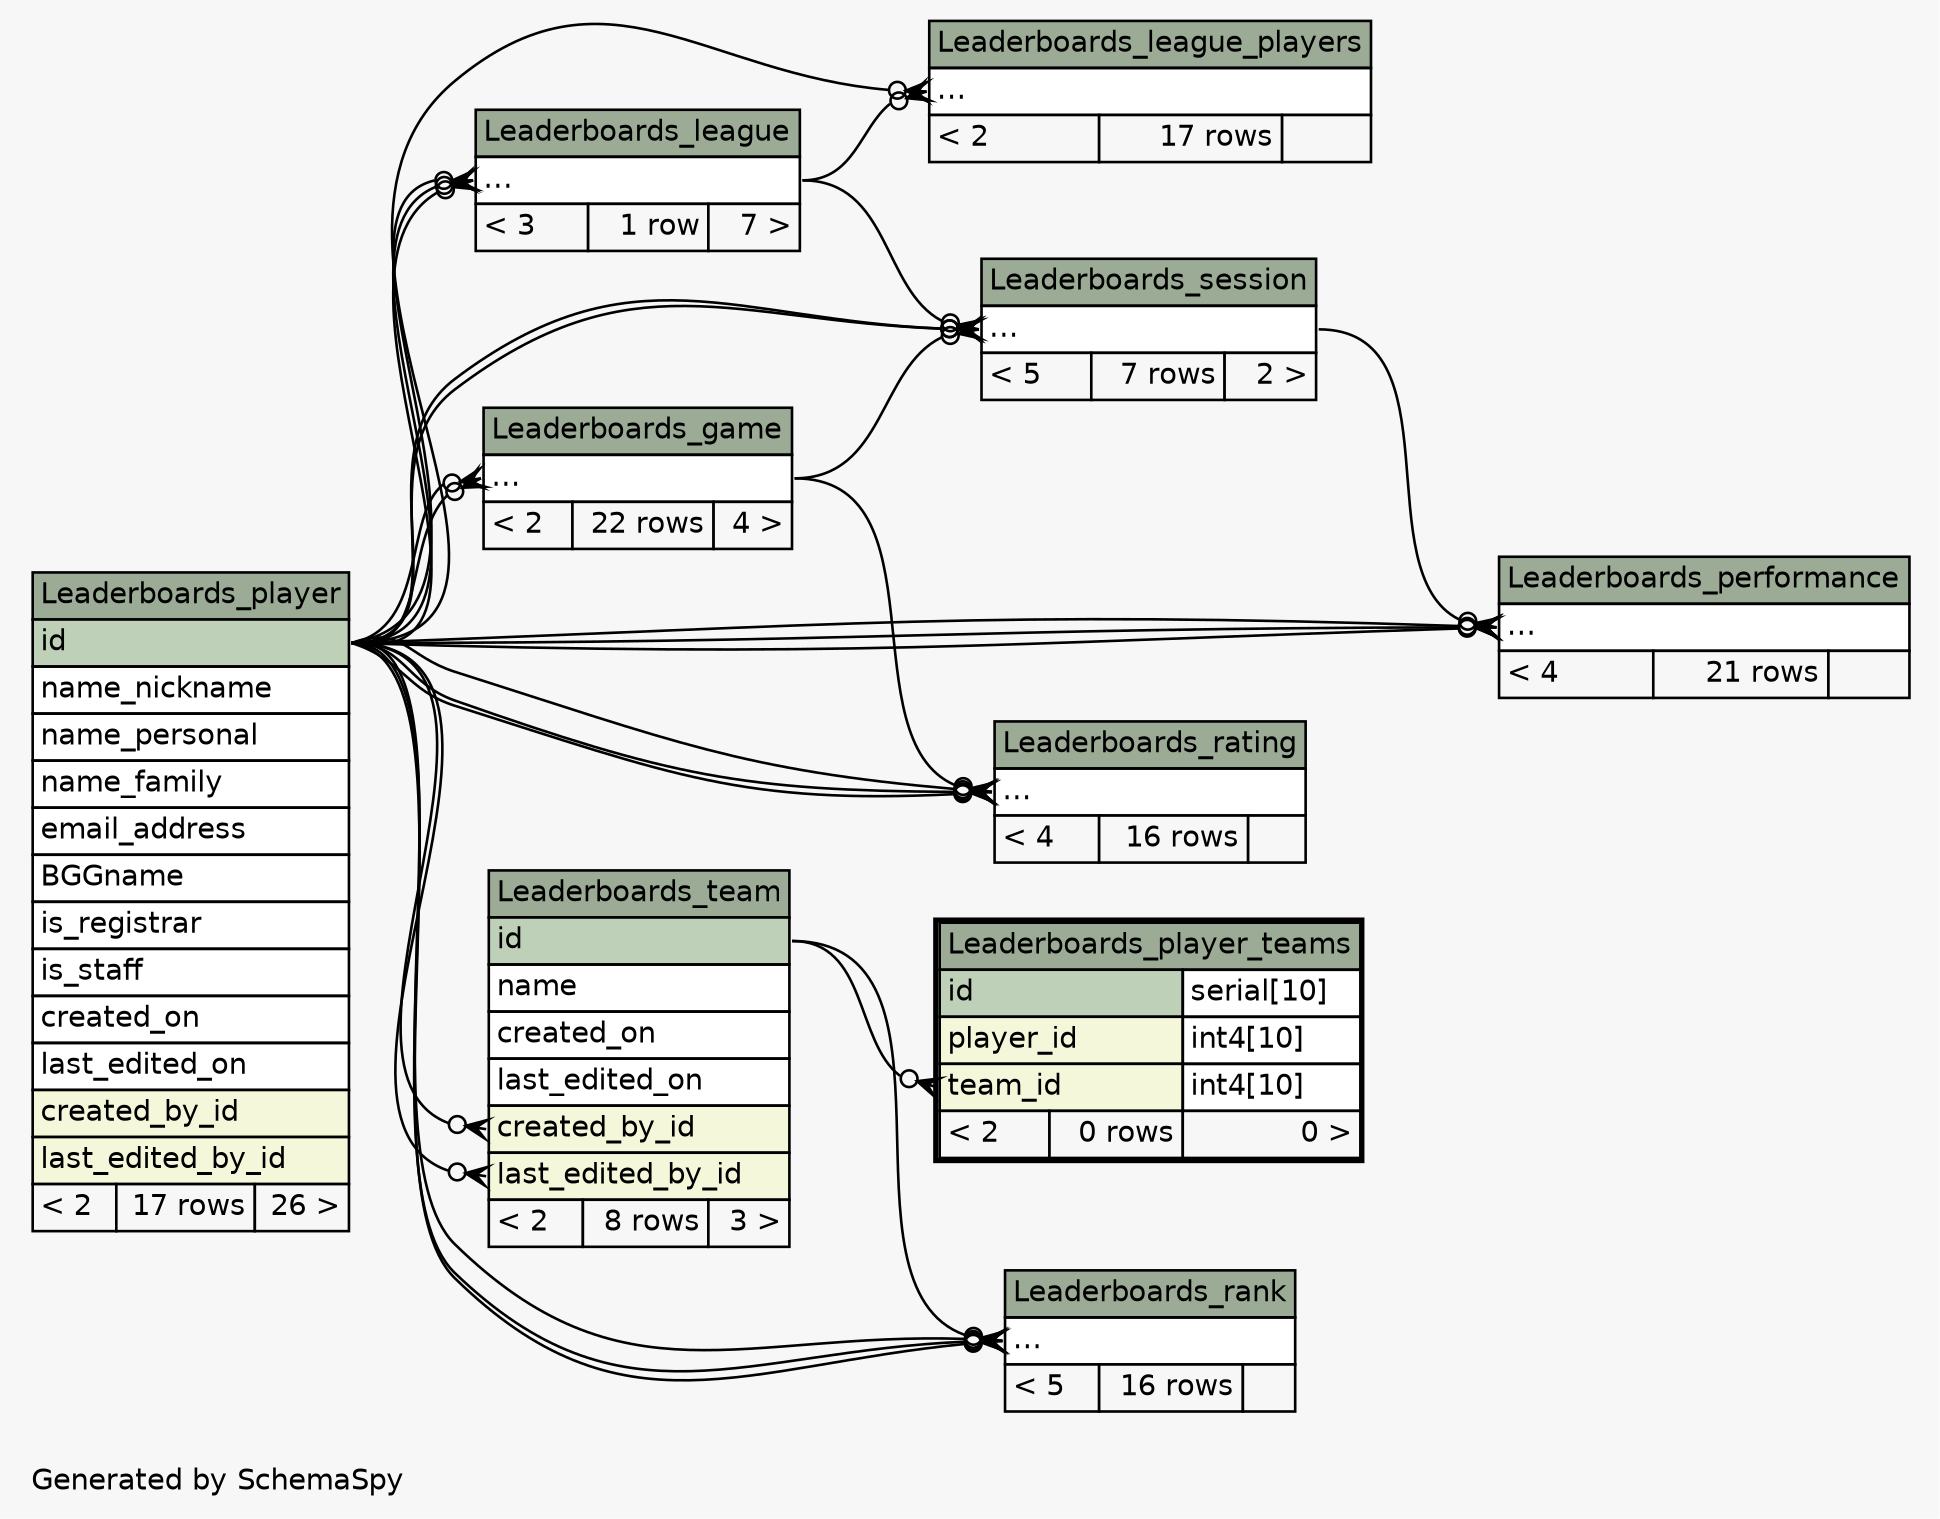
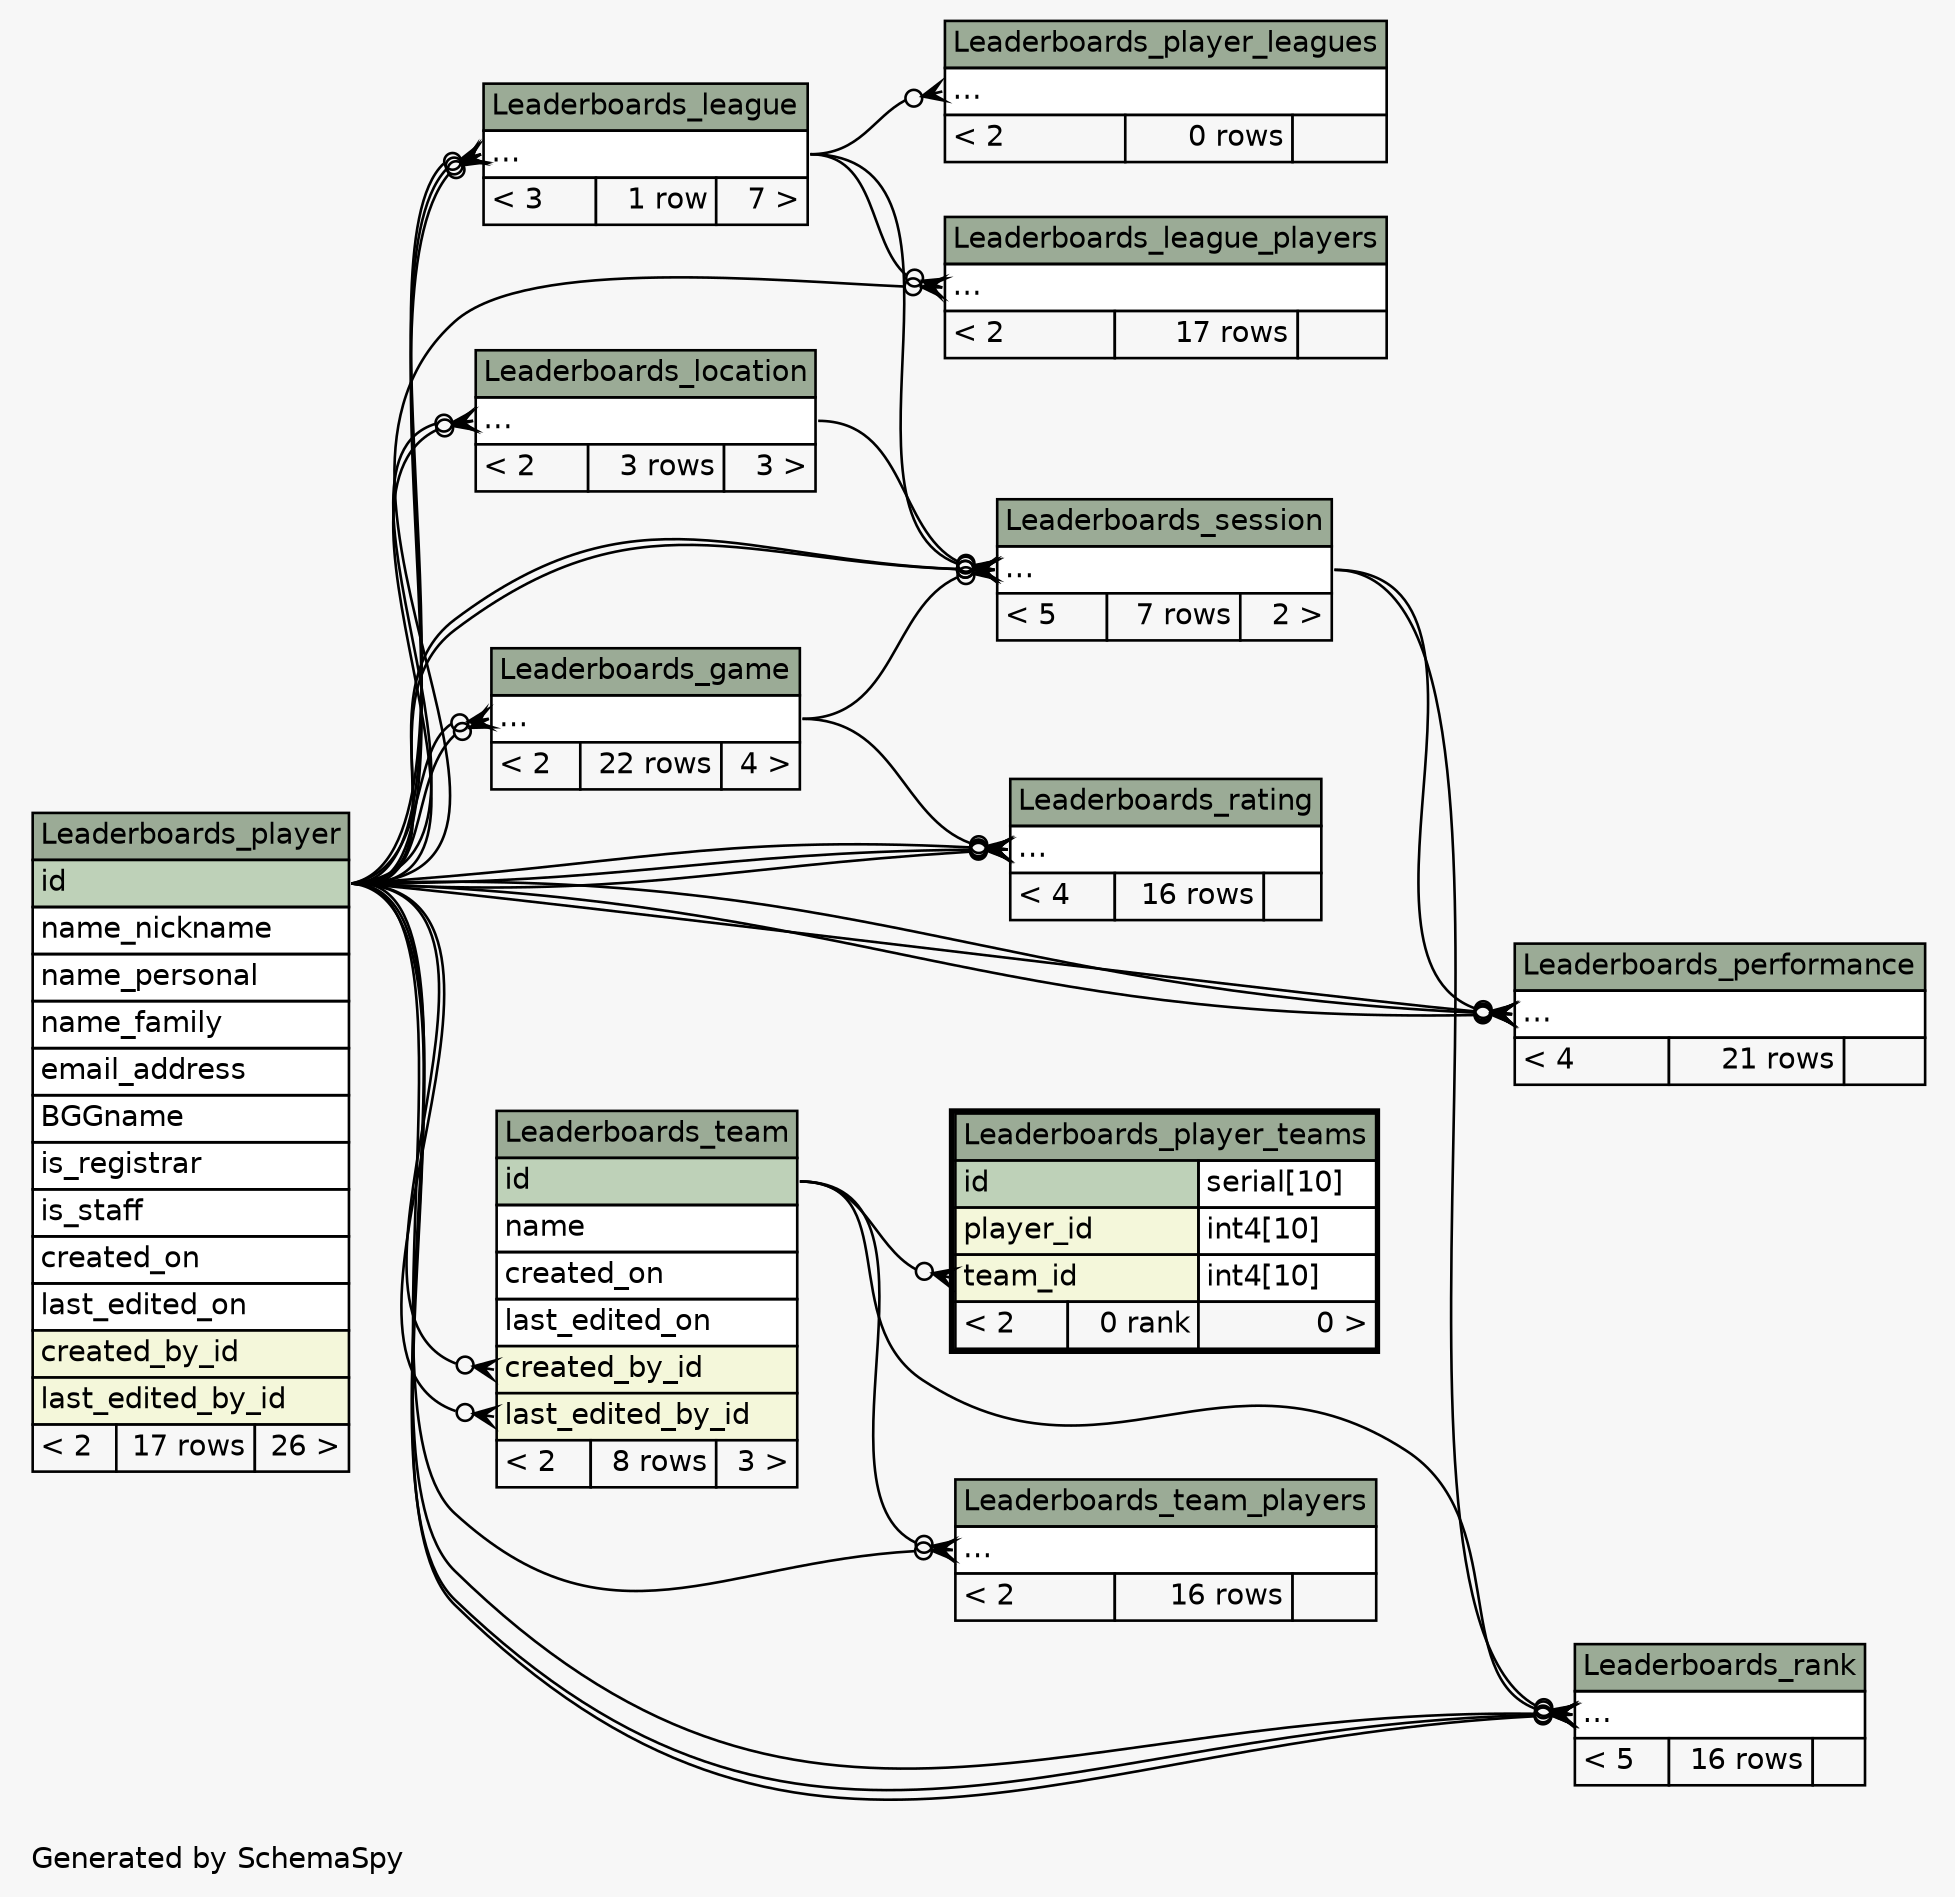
none -> (1164, 91)
none -> (646, 421)
none -> (1454, 1124)
(1127, 1133) -> (1145, 1324)
none -> (1164, 1550)
